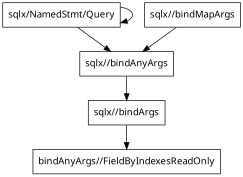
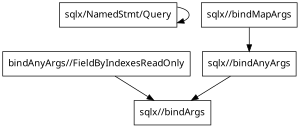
(91, 37) -> none
(127, 134) -> (131, 86)
